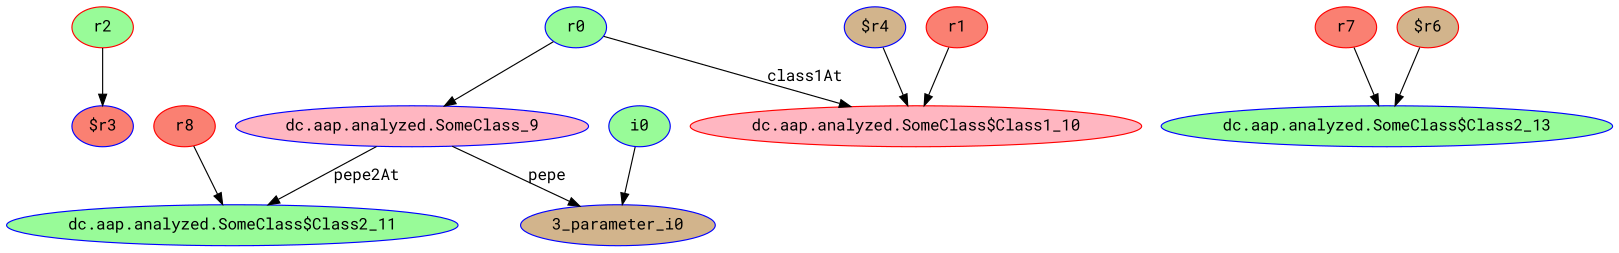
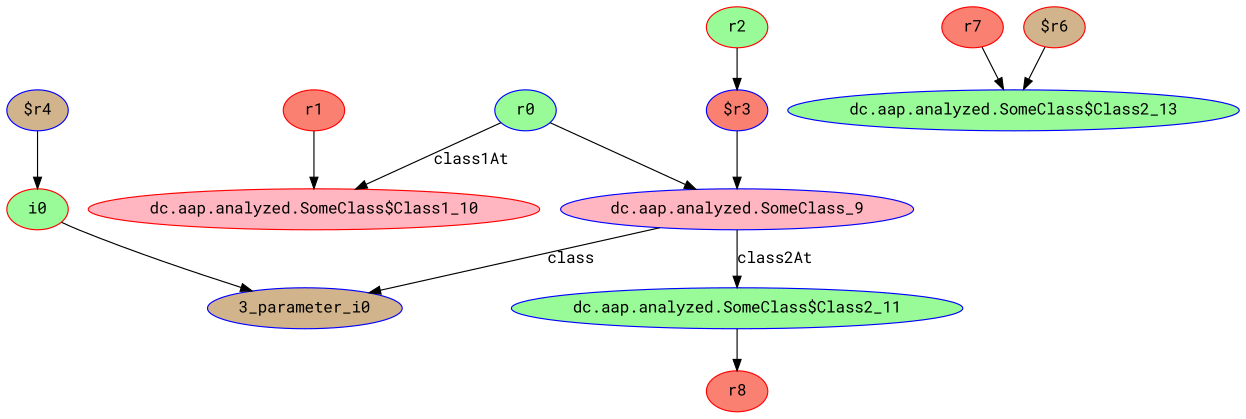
(893, 71) -> (38, 154)
(640, 126) -> (38, 209)
none -> (737, 154)
(206, 170) -> (737, 344)
(367, 176) -> (775, 259)
(547, 176) -> (571, 259)
